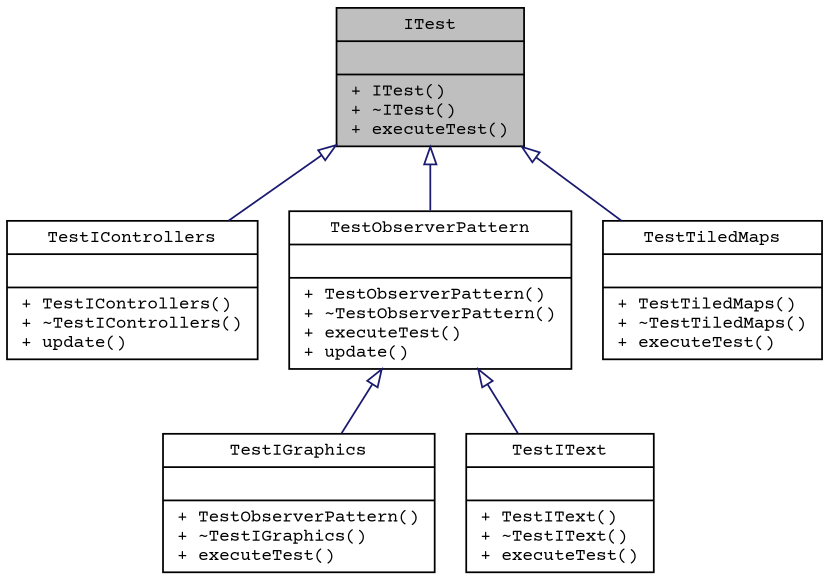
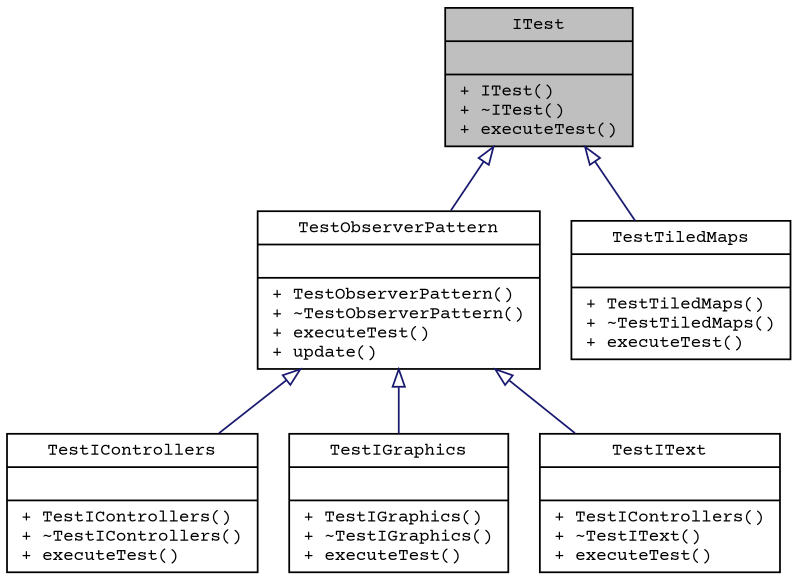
(275, 188) -> (253, 407)
(74, 342) -> (101, 555)
(299, 516) -> (393, 516)
(549, 516) -> (660, 516)
